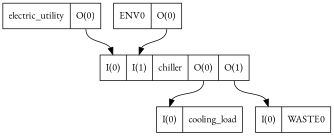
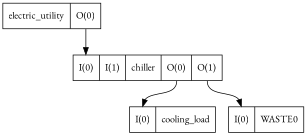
(148, 16) -> none
